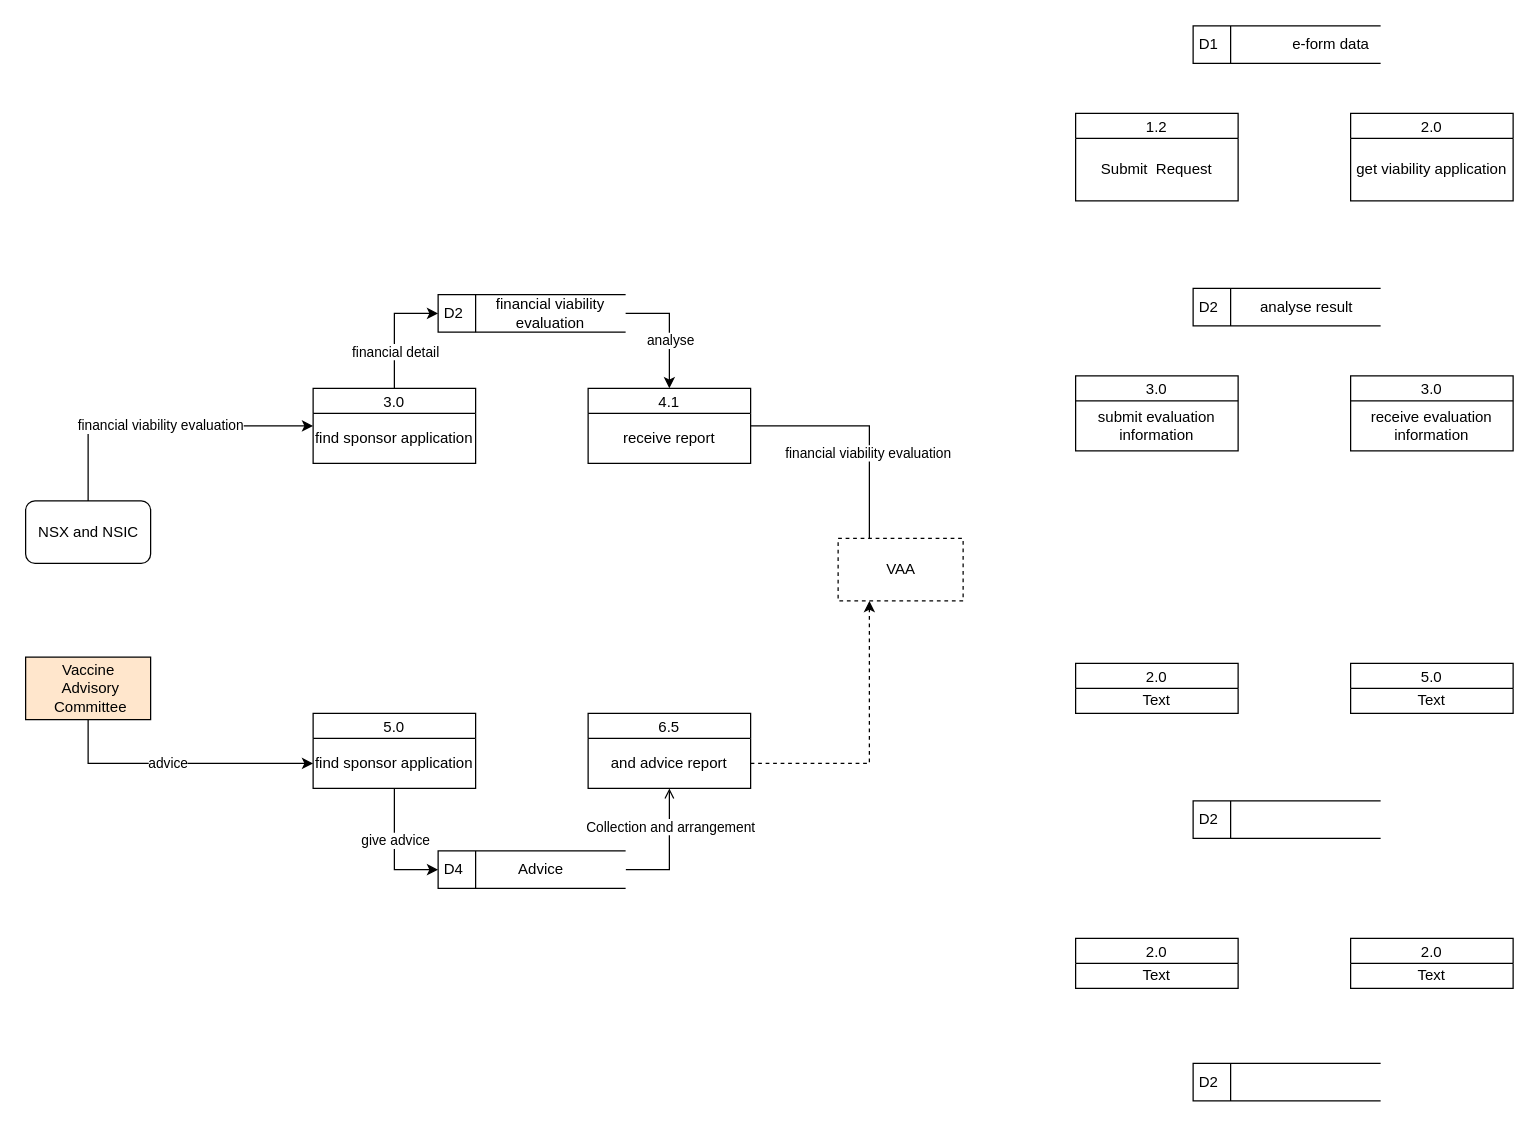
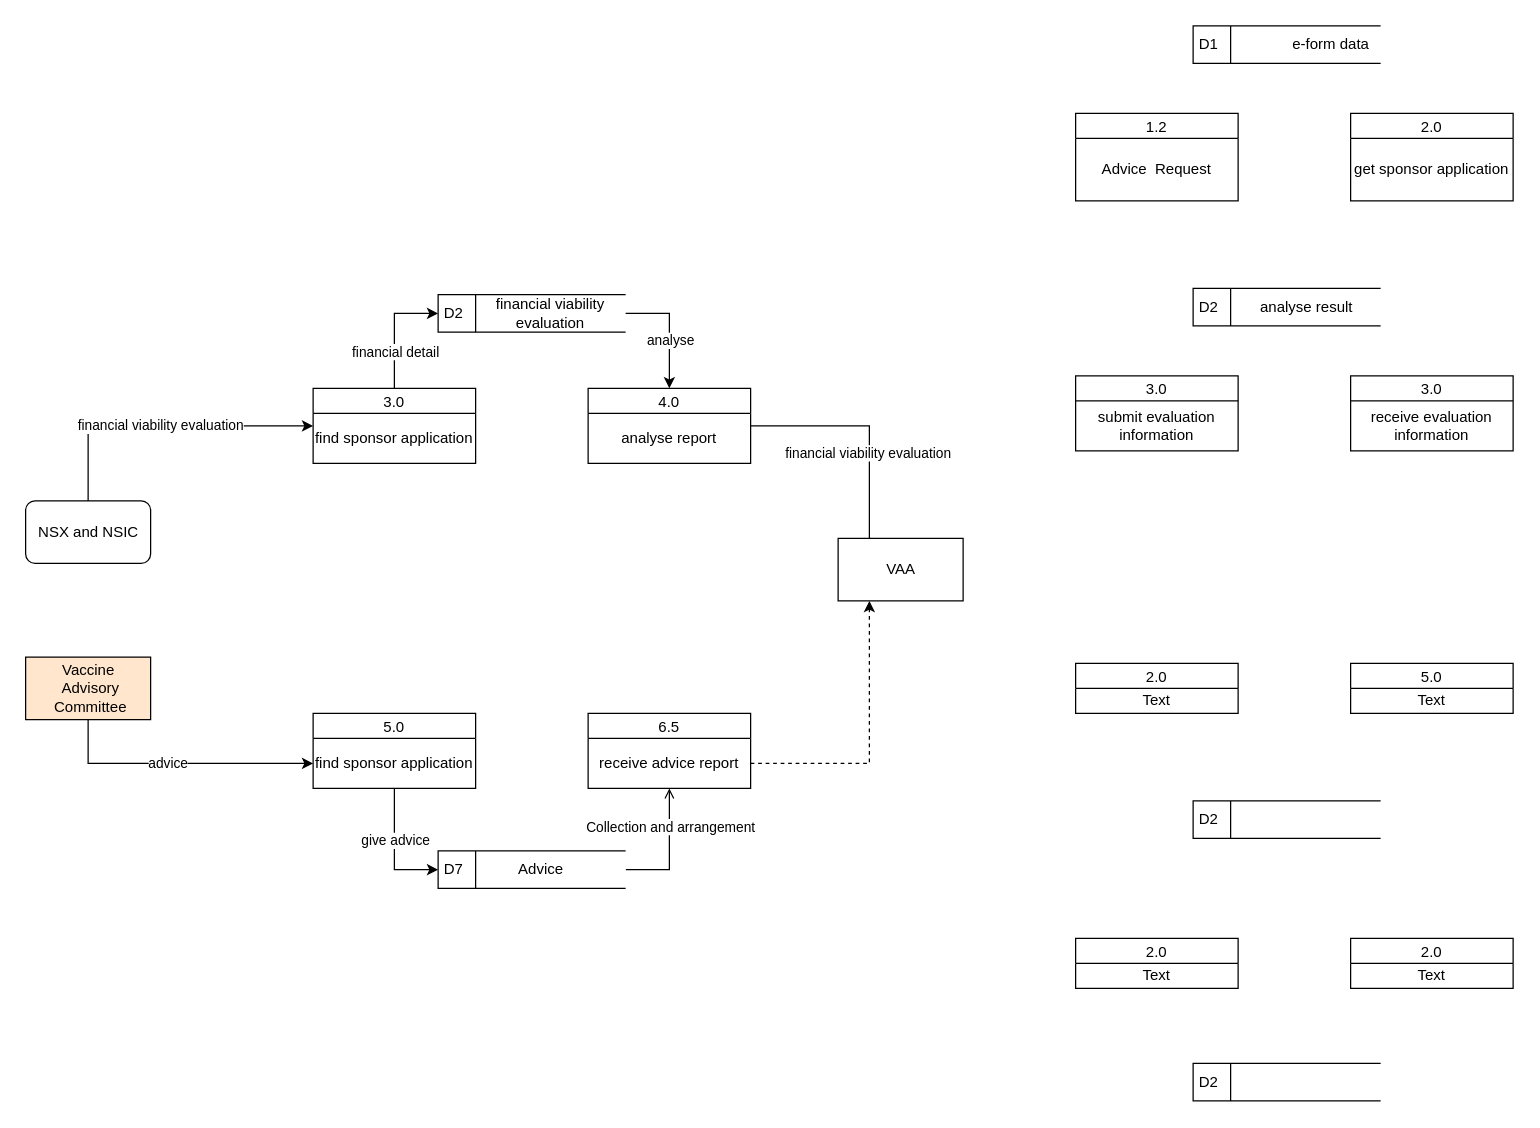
(1157, 169) -> (1157, 169)
(1432, 169) -> (1432, 169)
(669, 401) -> (669, 401)
(669, 438) -> (669, 438)
(901, 569) -> (901, 569)
(669, 763) -> (669, 763)
(453, 869) -> (453, 869)
